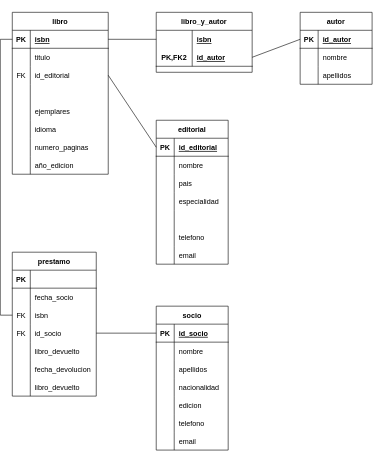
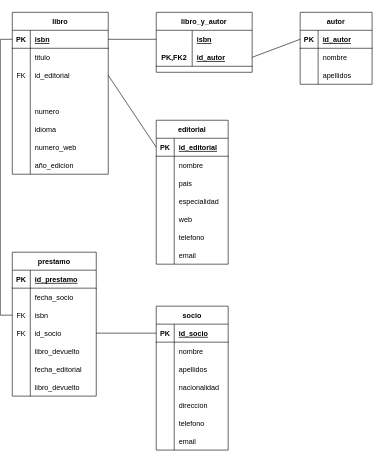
(54, 112) -> (47, 112)
(62, 148) -> (55, 148)
none -> (201, 219)
none -> (63, 279)
(65, 370) -> (62, 370)
(191, 406) -> (195, 406)
